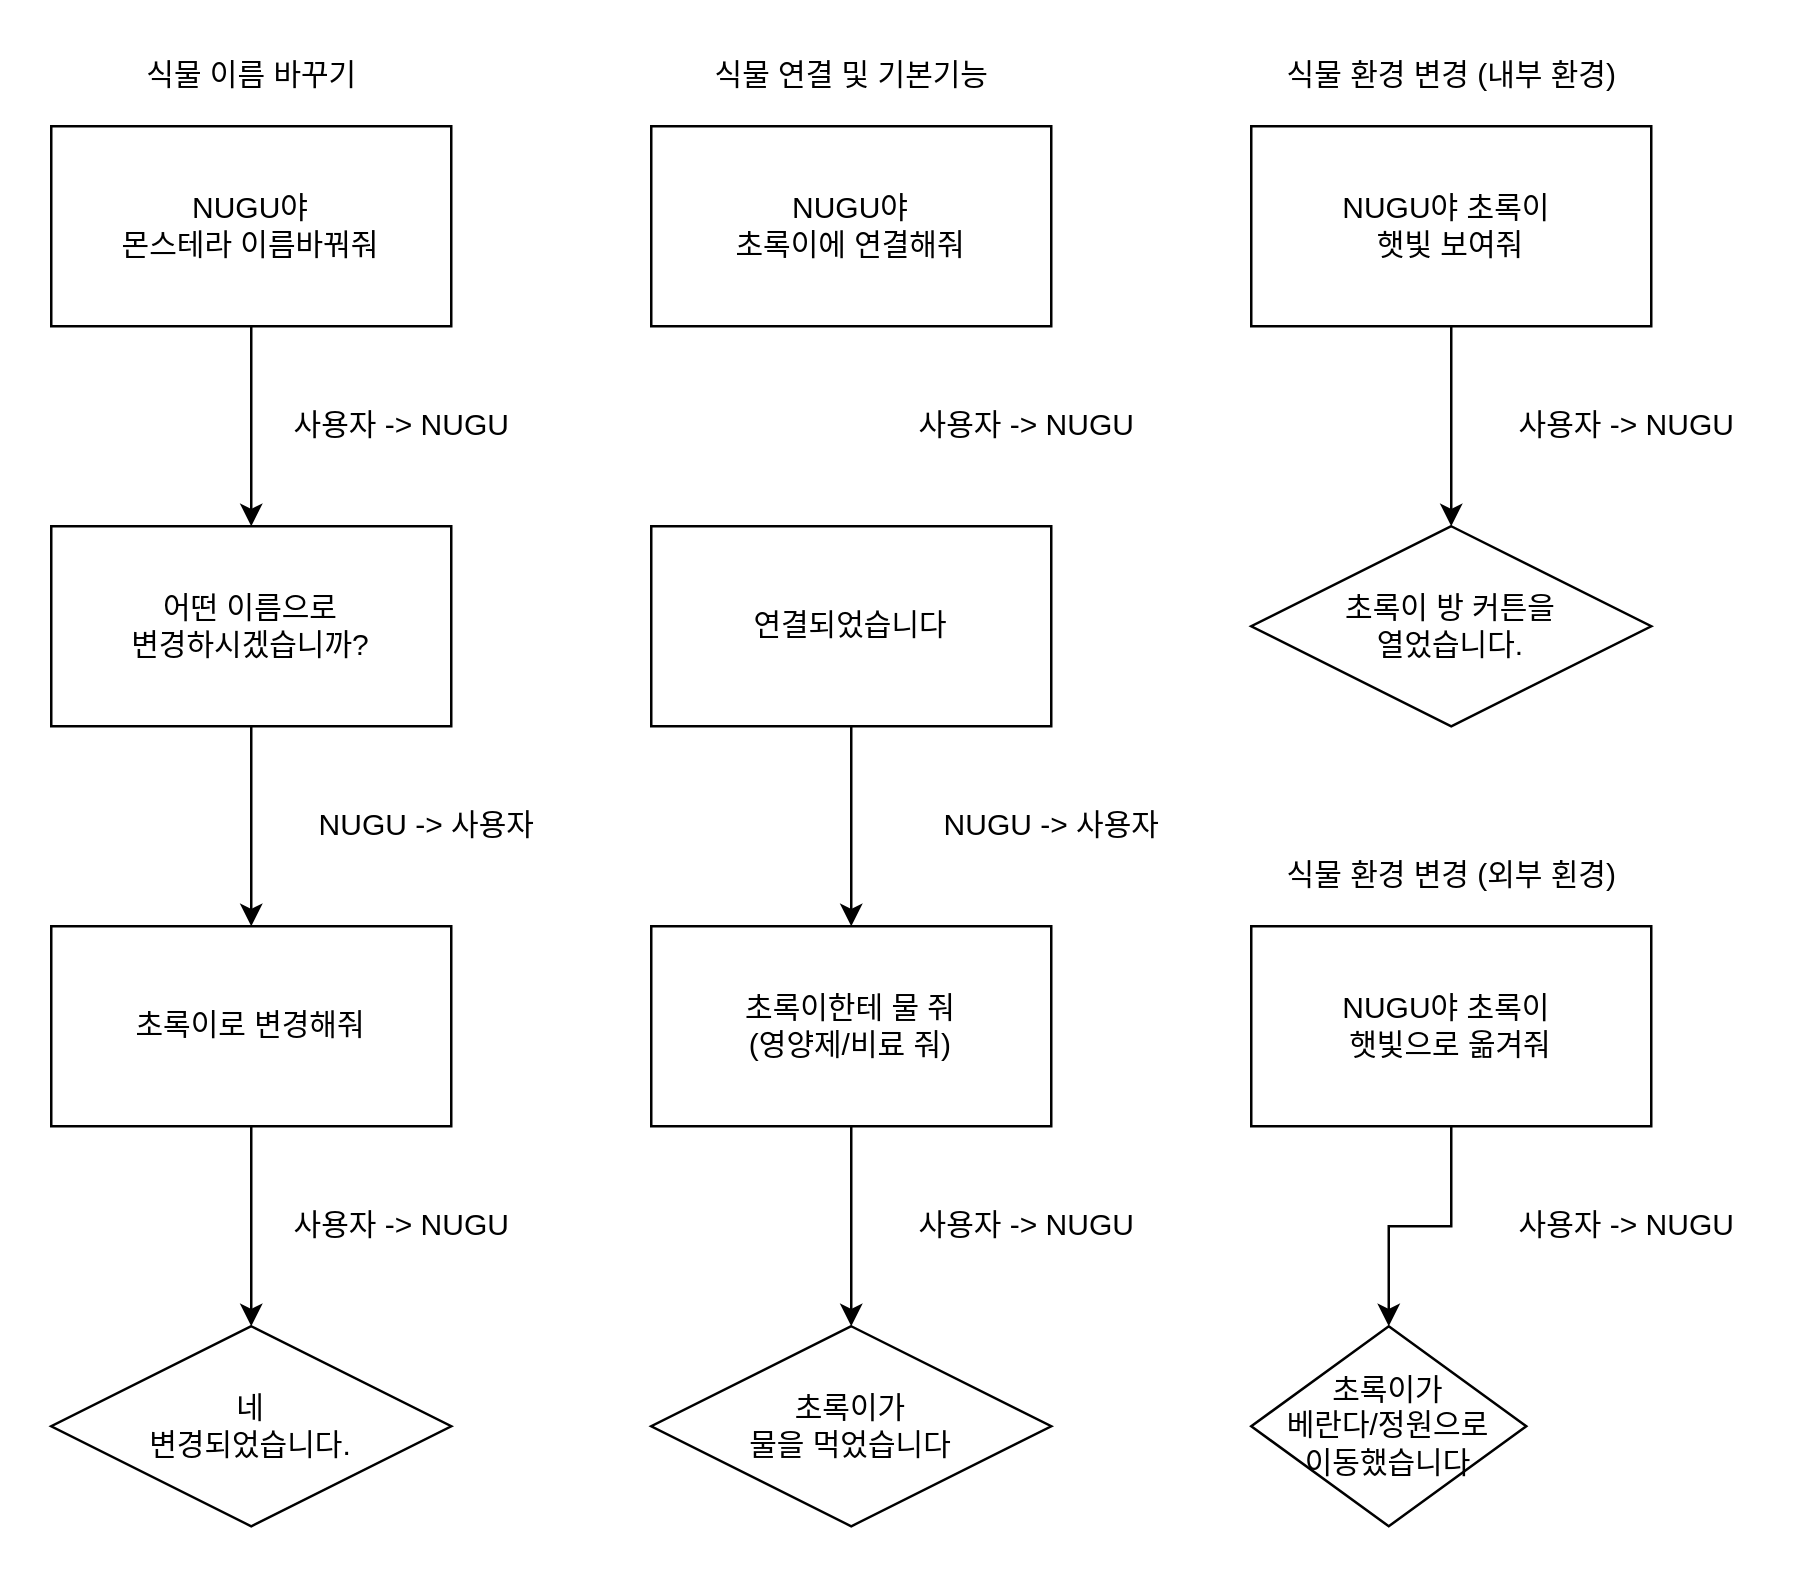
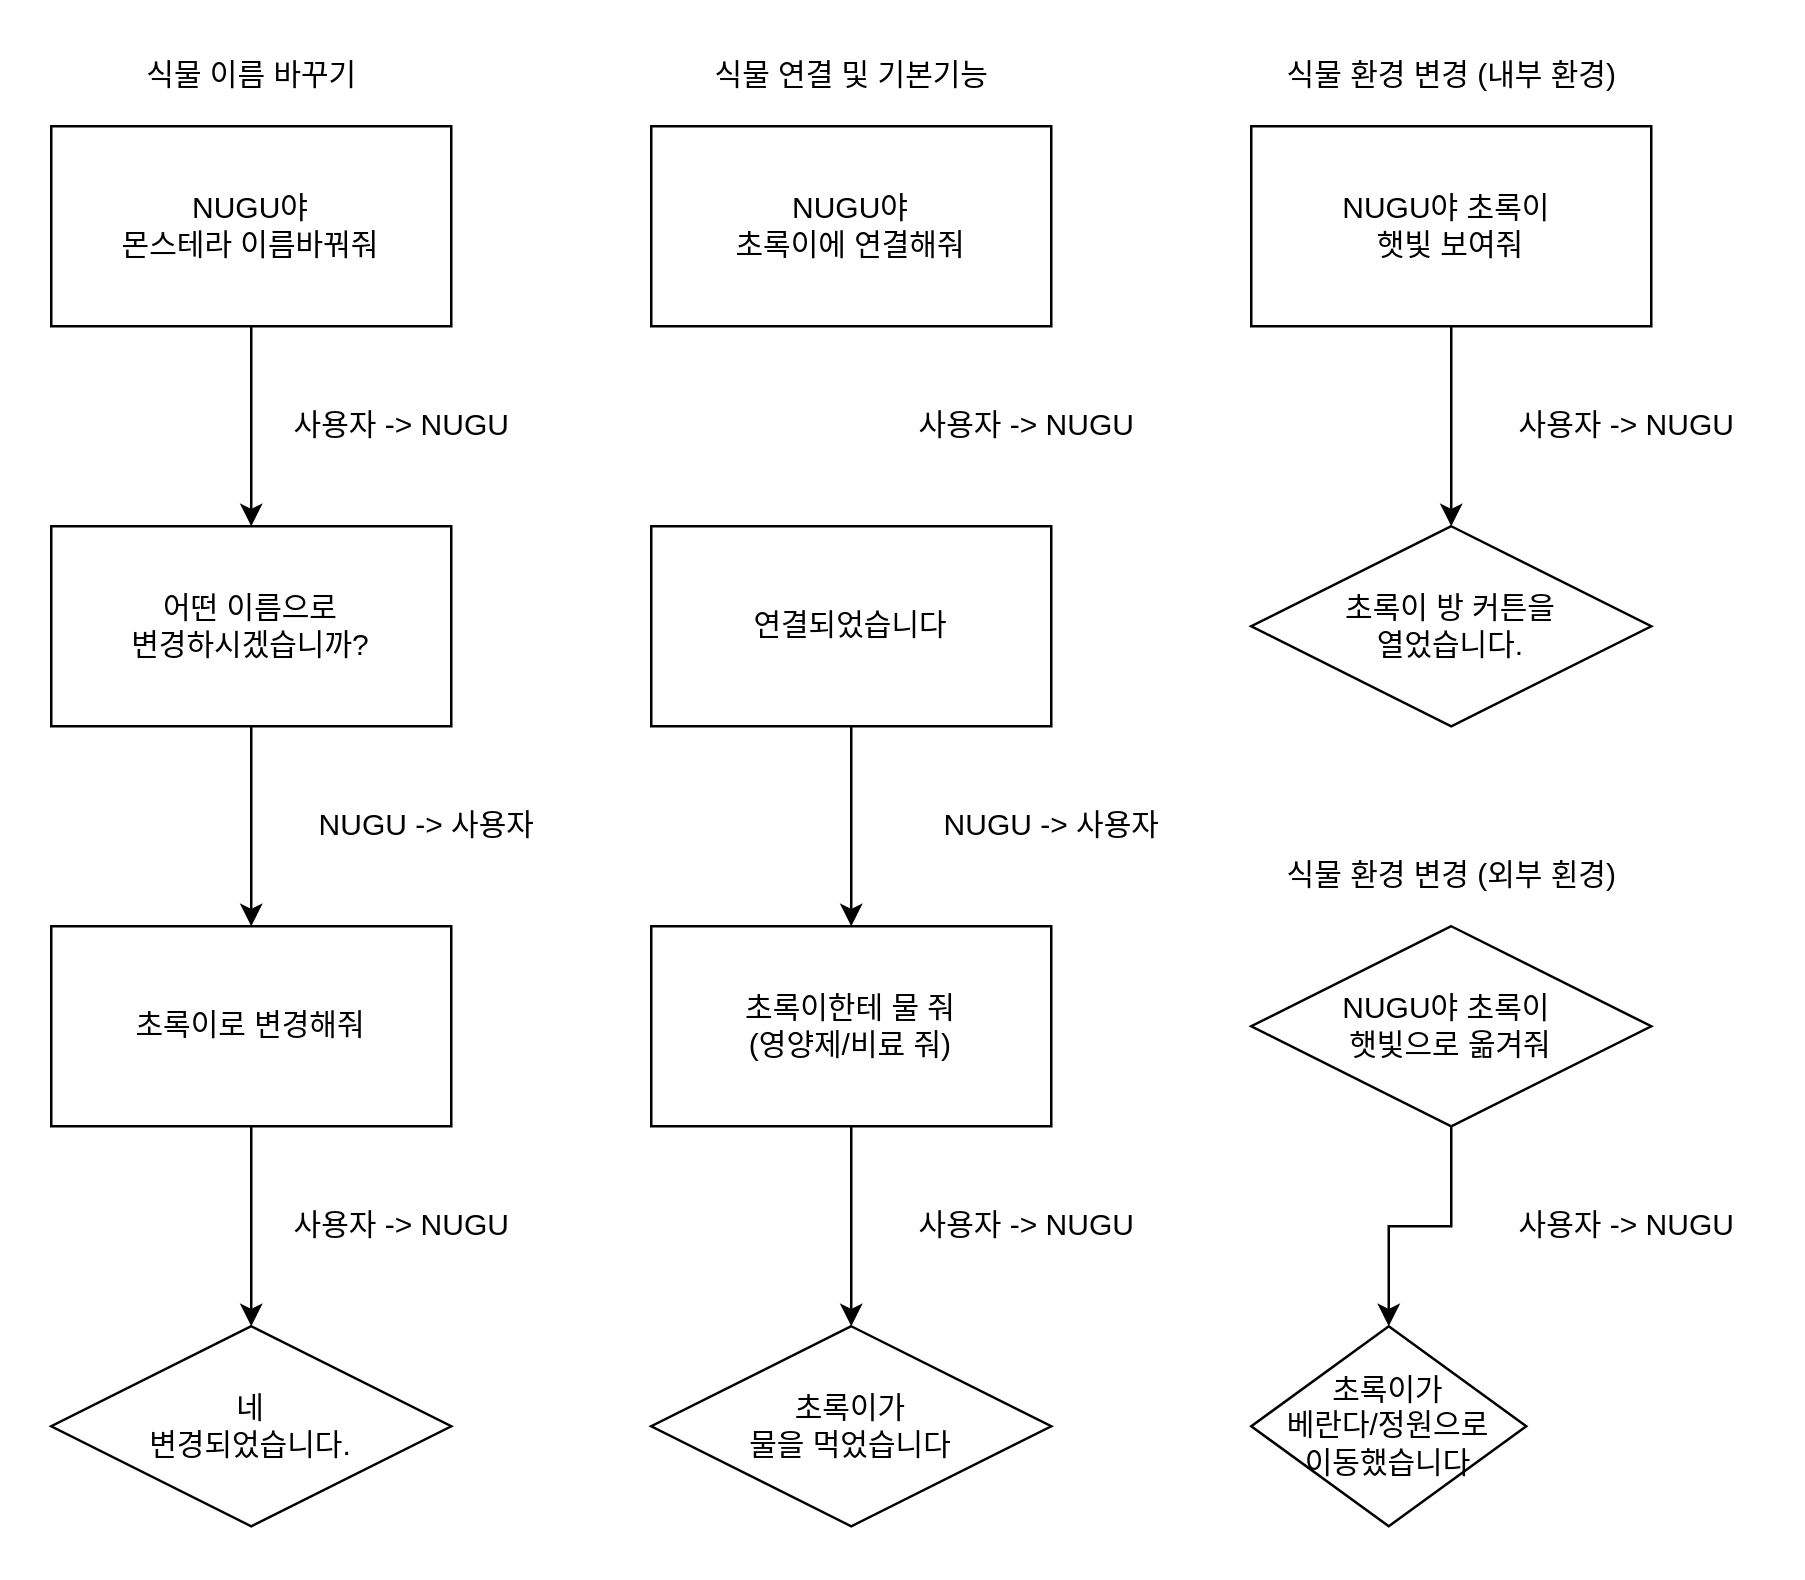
(1451, 1026) -> (1451, 1026)
